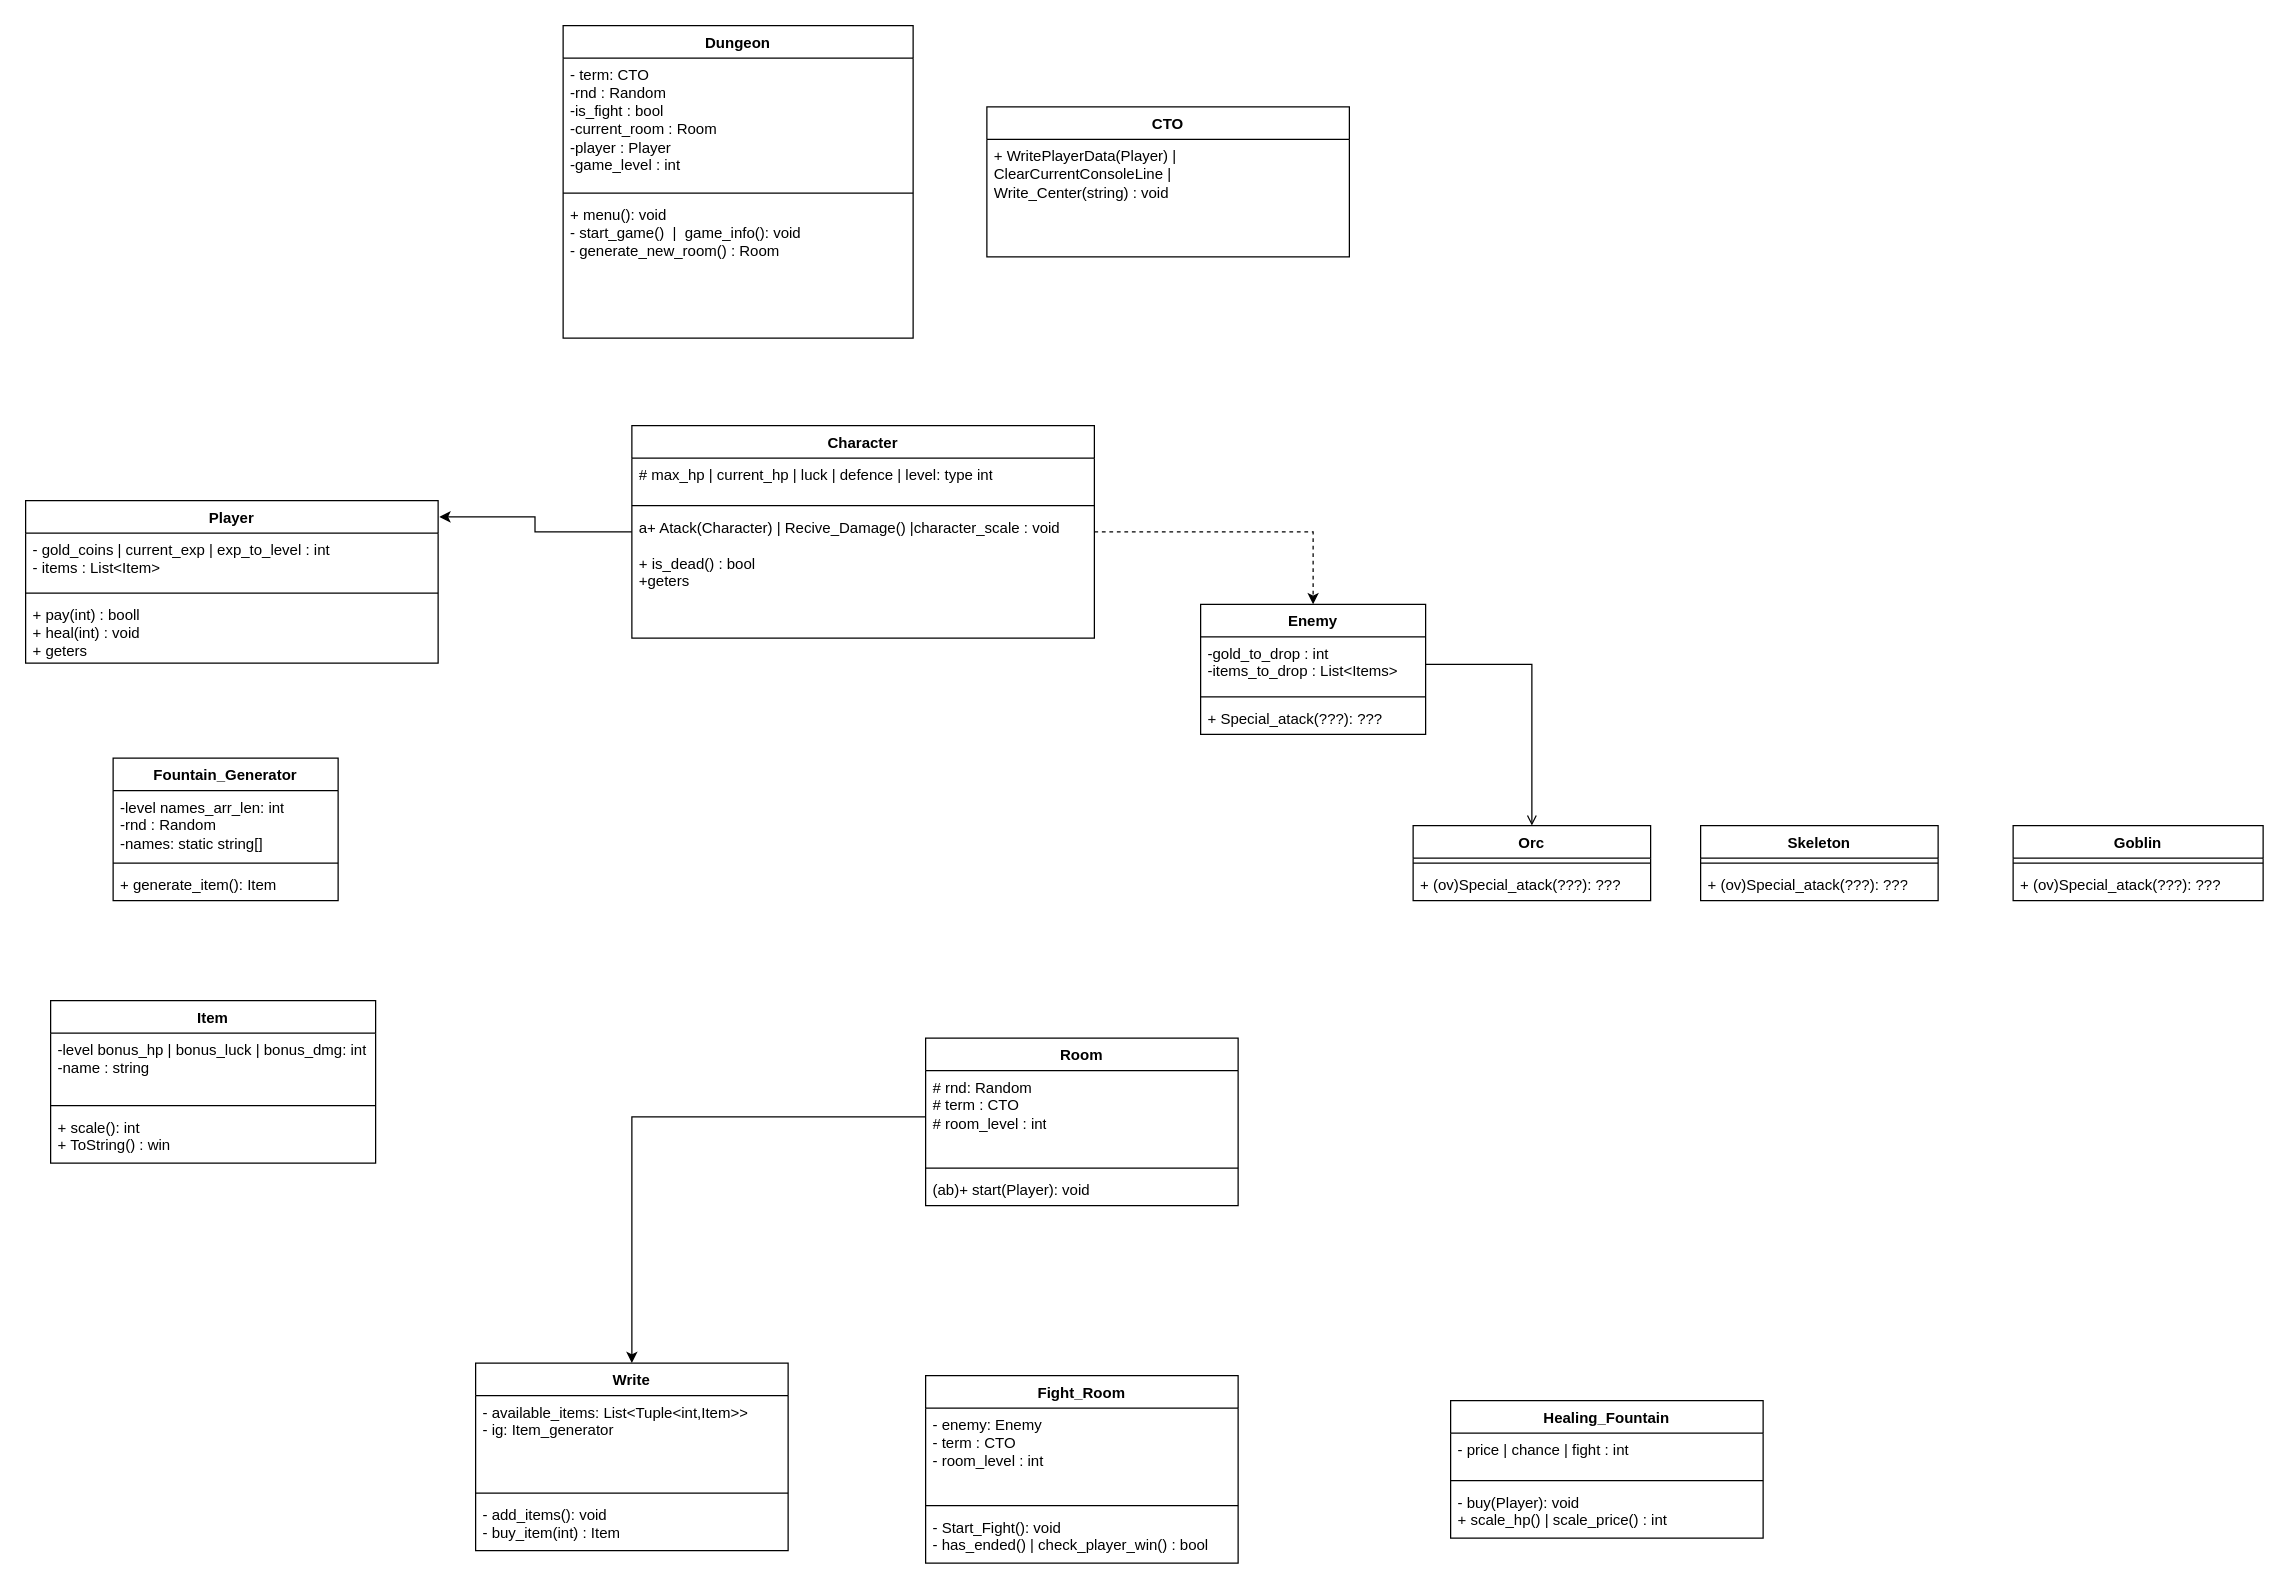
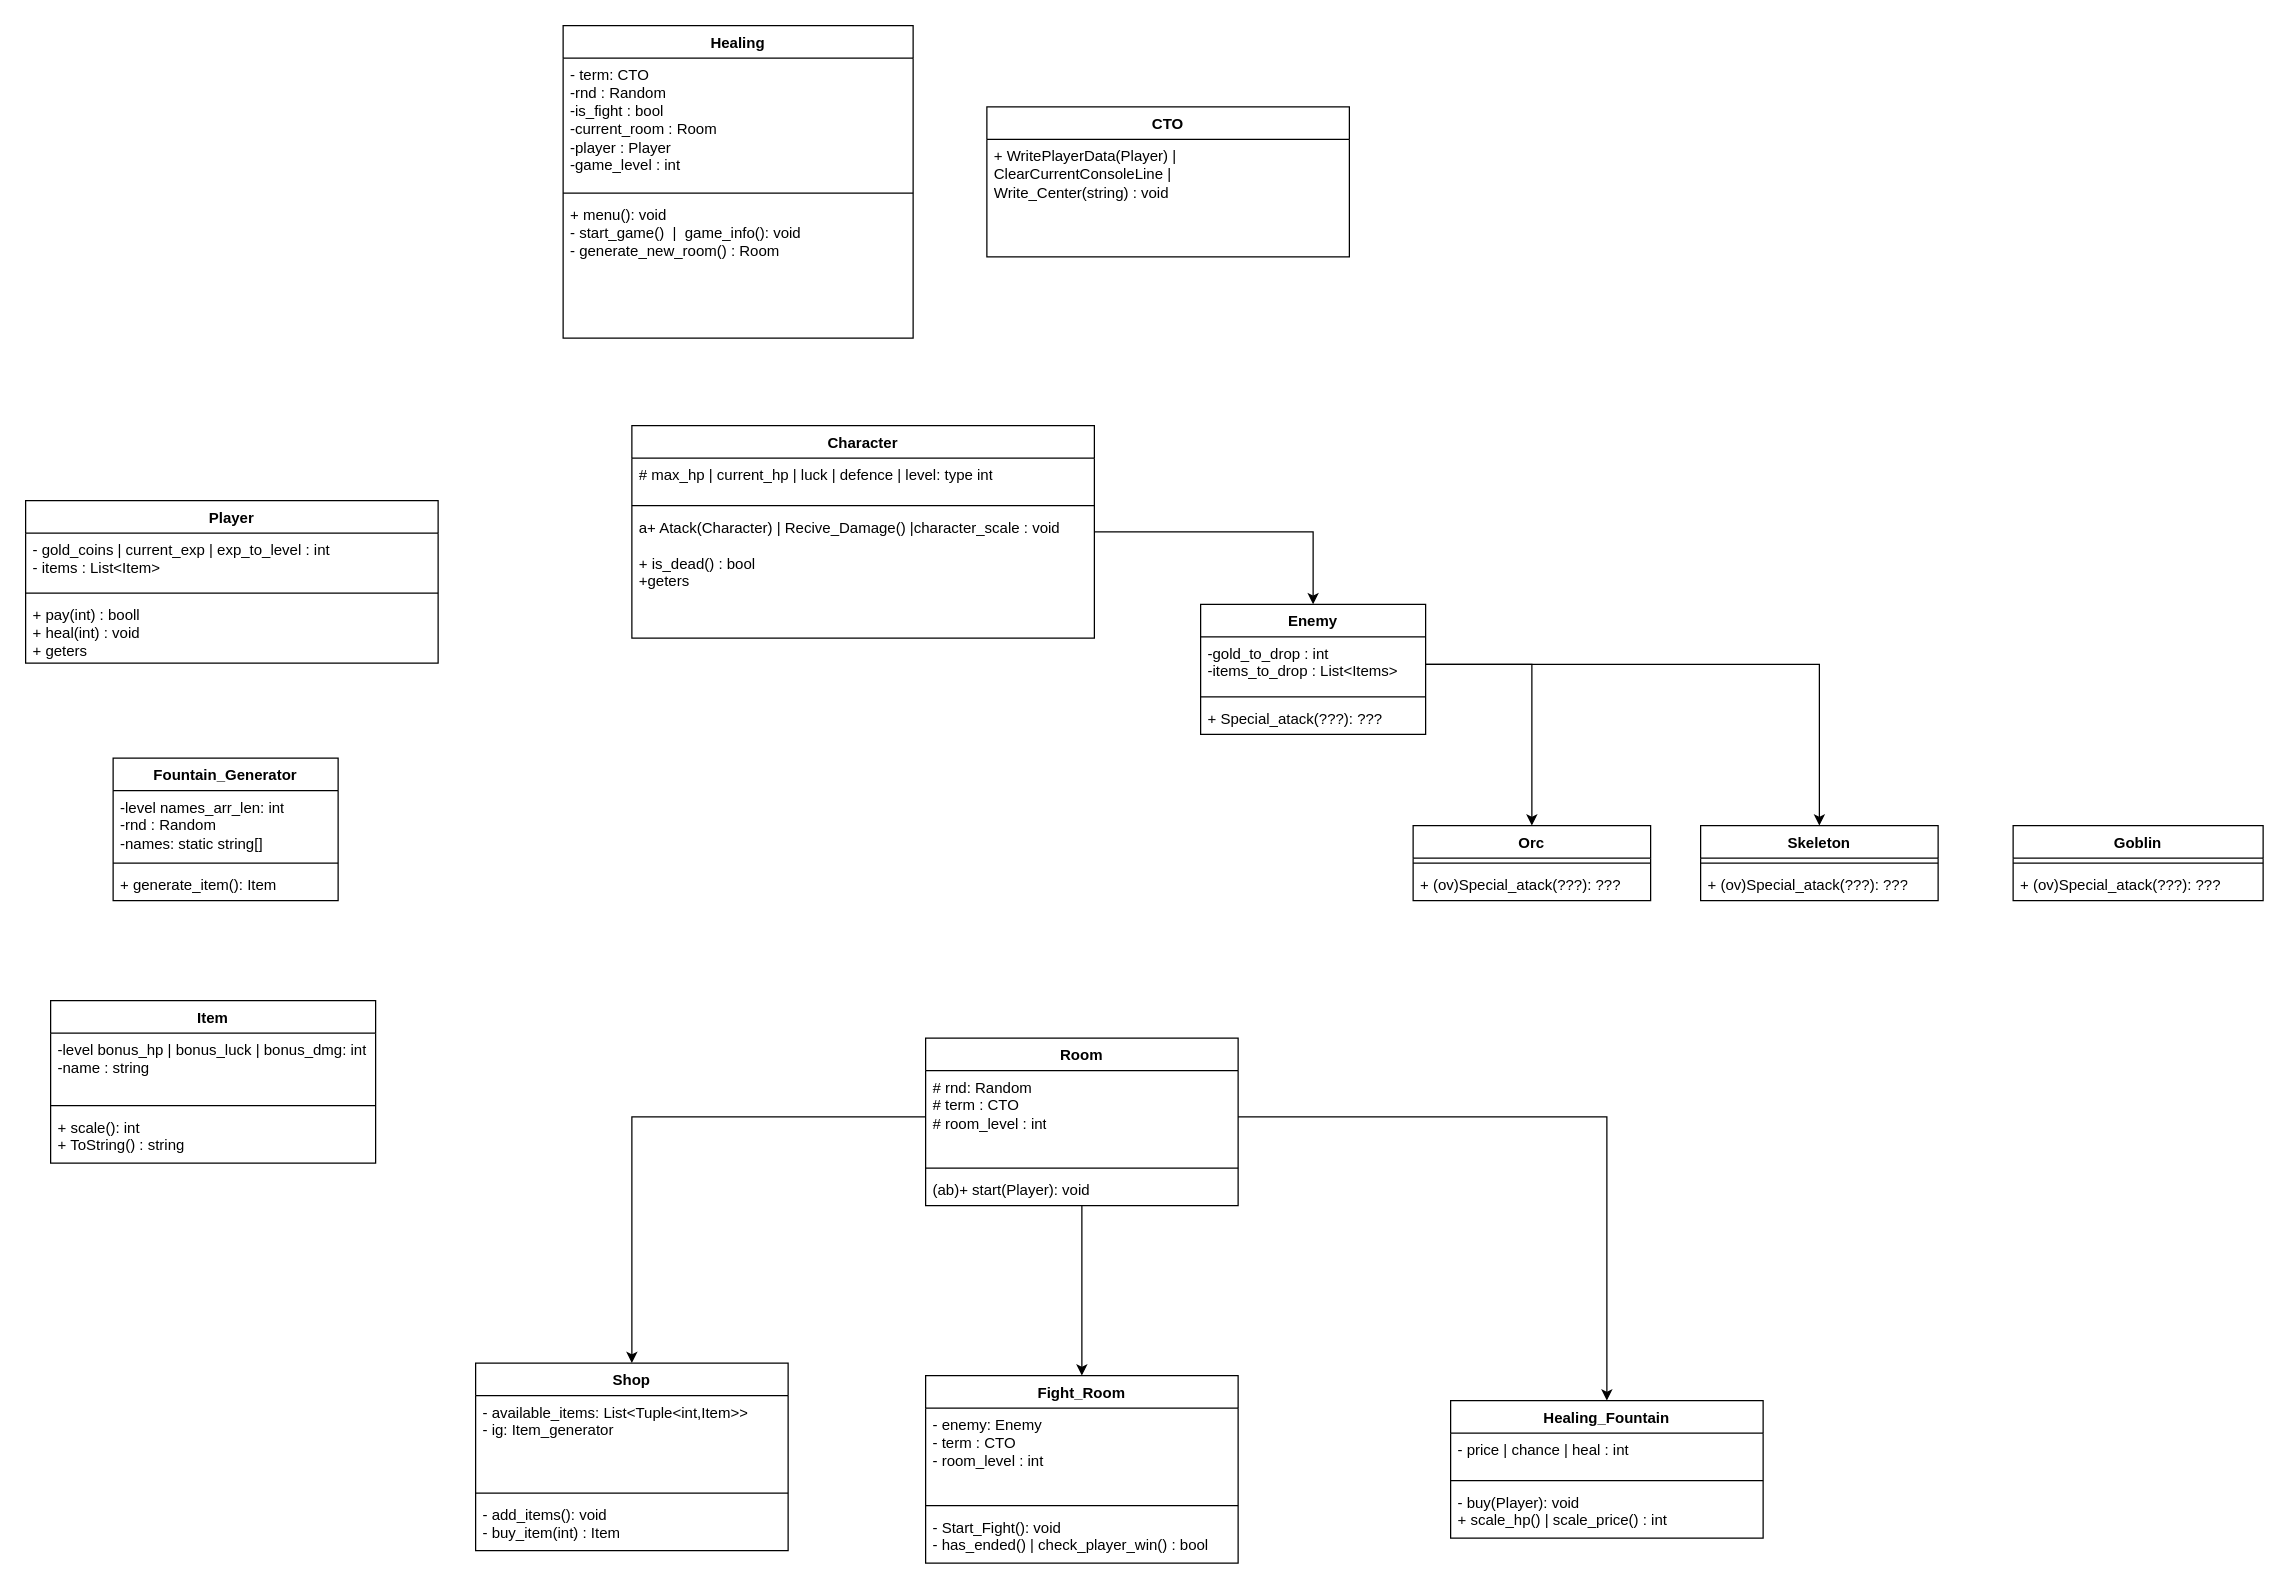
(738, 43) -> (738, 43)
(535, 528) -> none
(1235, 532) -> (1235, 532)
none -> (1753, 664)
(1532, 817) -> (1532, 816)
none -> (1561, 1117)
(122, 1137) -> (135, 1137)
none -> (1082, 1288)
(632, 1381) -> (632, 1381)
(1559, 1451) -> (1555, 1451)
